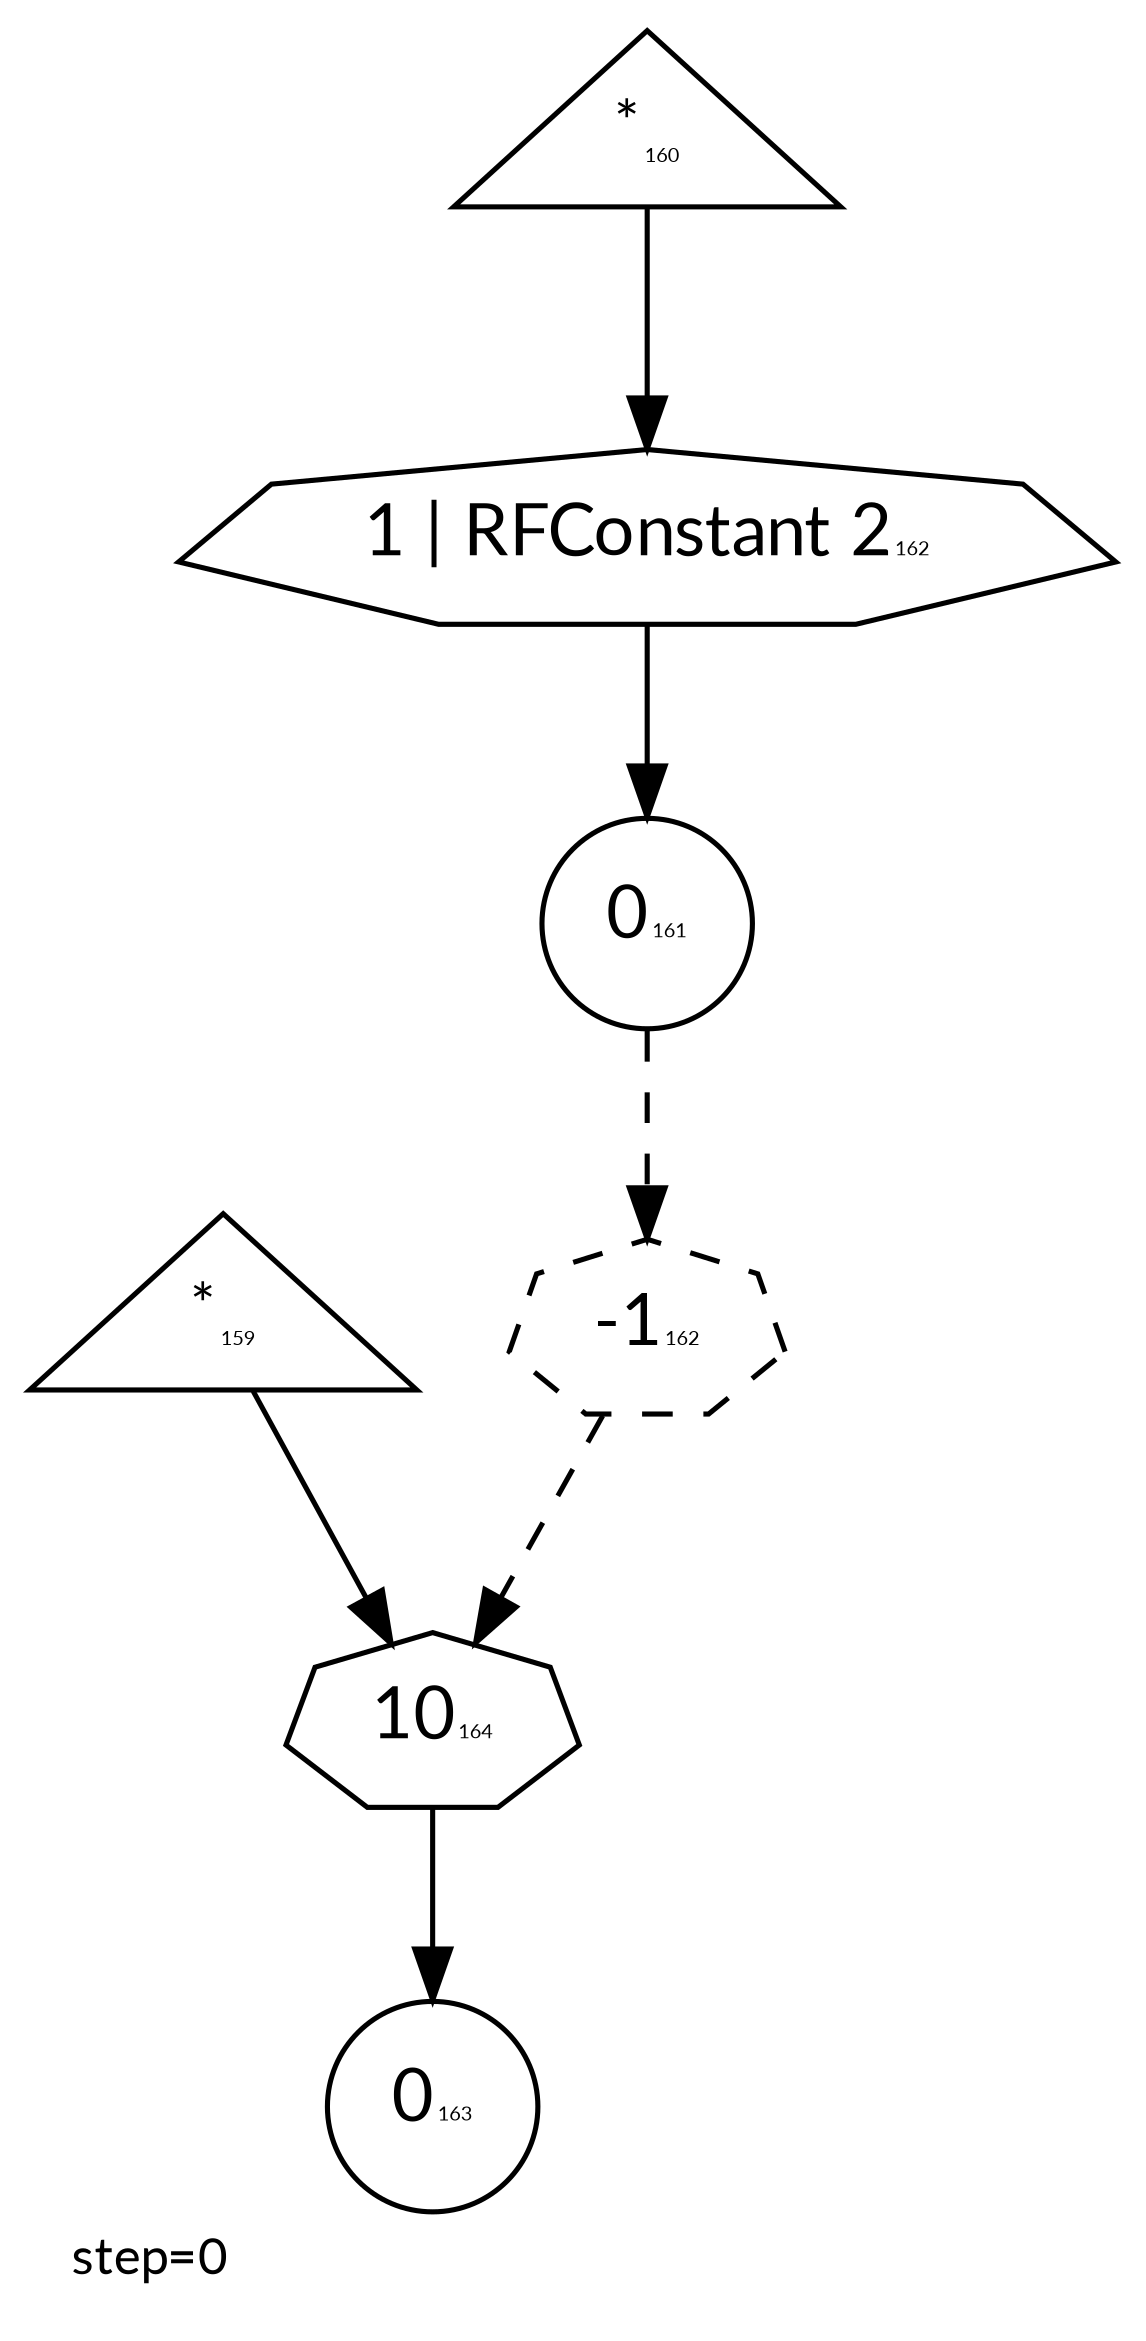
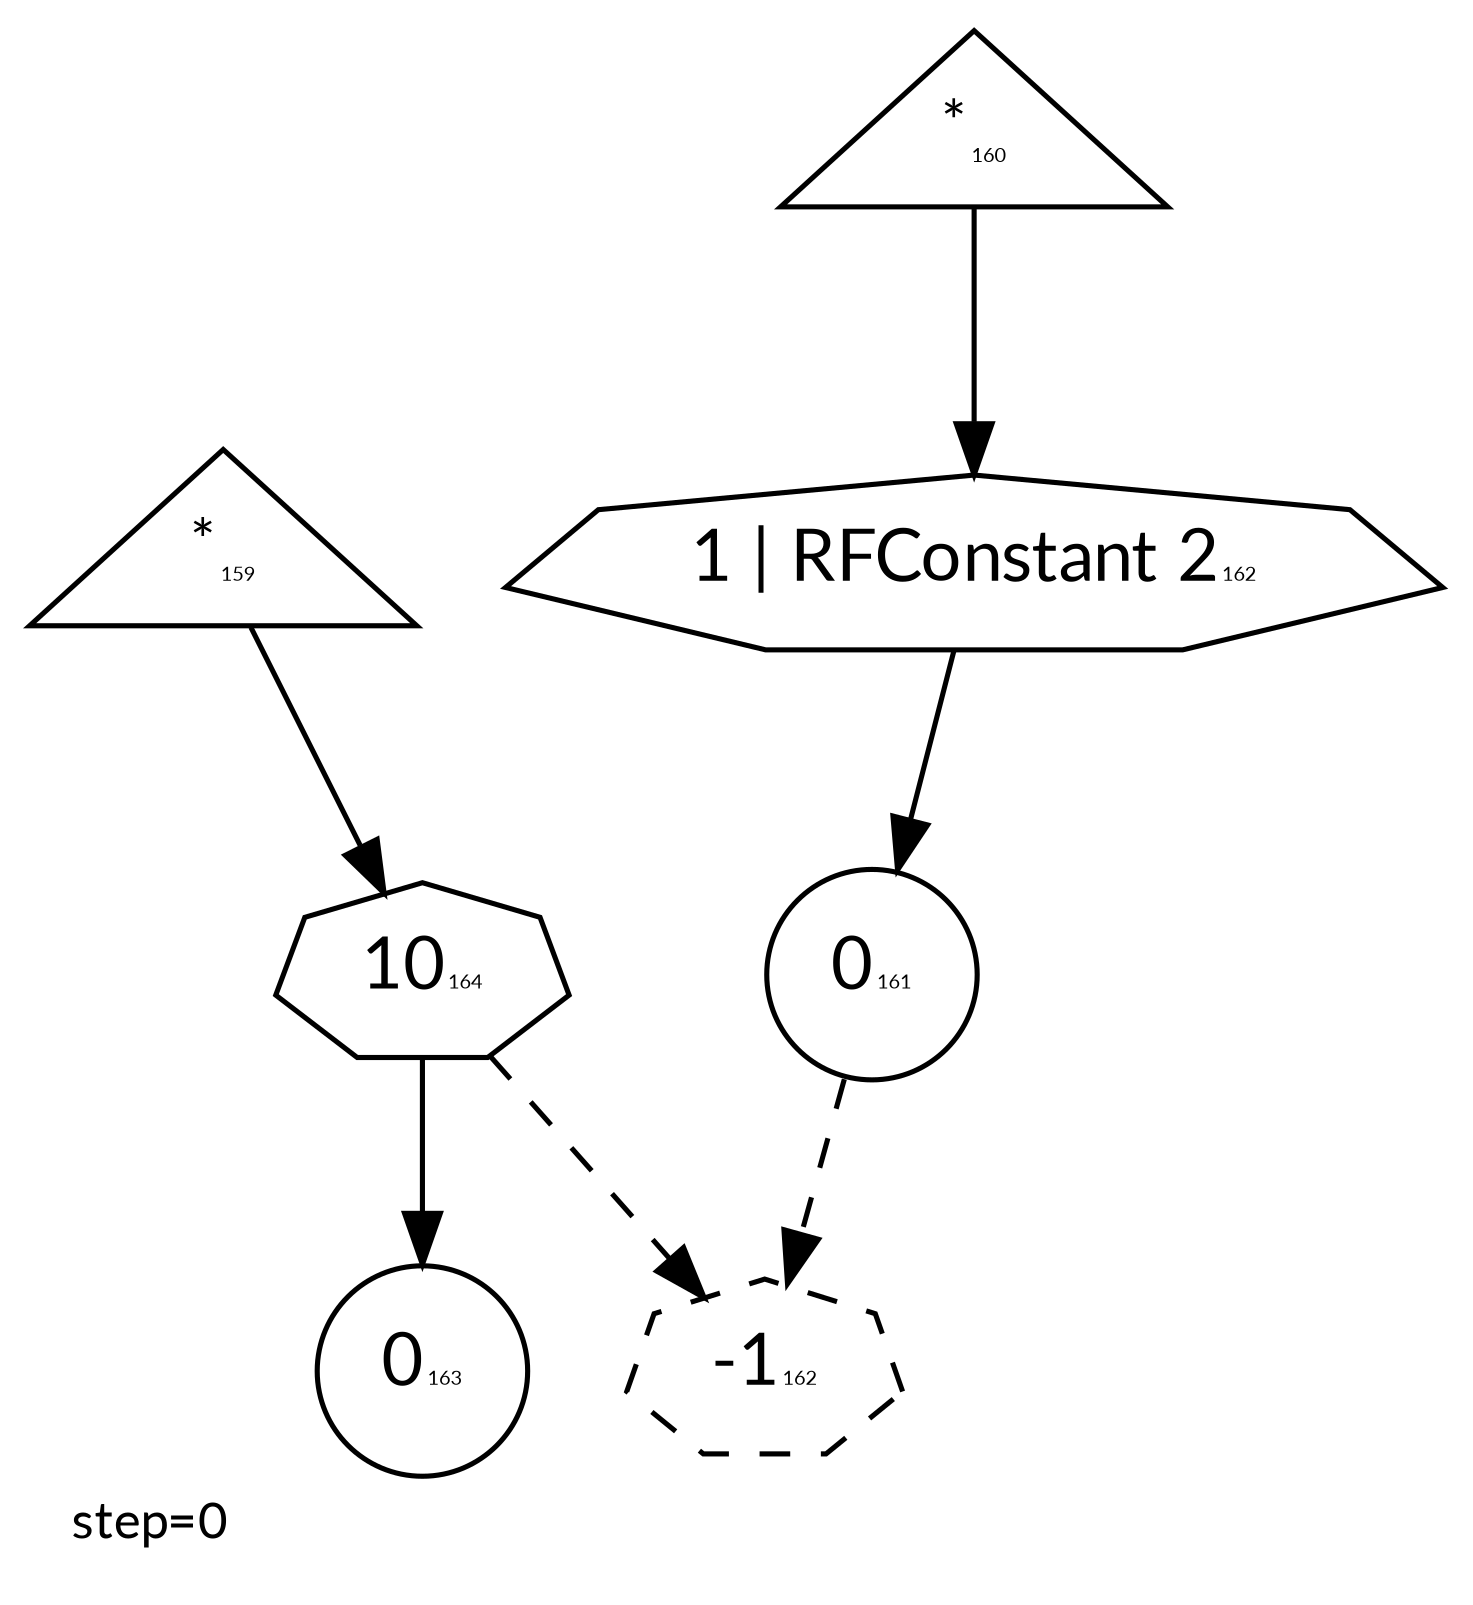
(552, 1507) -> (580, 1157)
